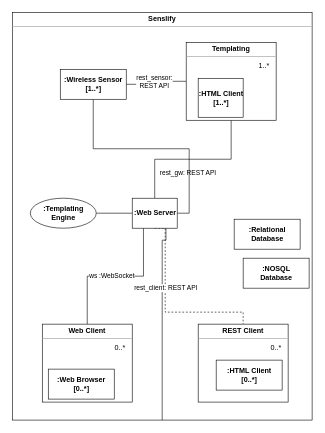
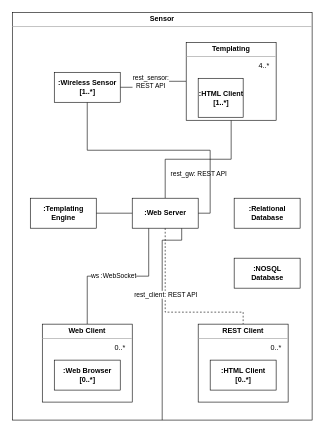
(27, 17) -> (24, 17)
(264, 66) -> (264, 66)
(93, 84) -> (87, 87)
(63, 213) -> (63, 213)
(155, 213) -> (165, 213)
(267, 234) -> (267, 213)
(276, 273) -> (267, 273)
(249, 375) -> (243, 375)
(81, 384) -> (87, 375)
